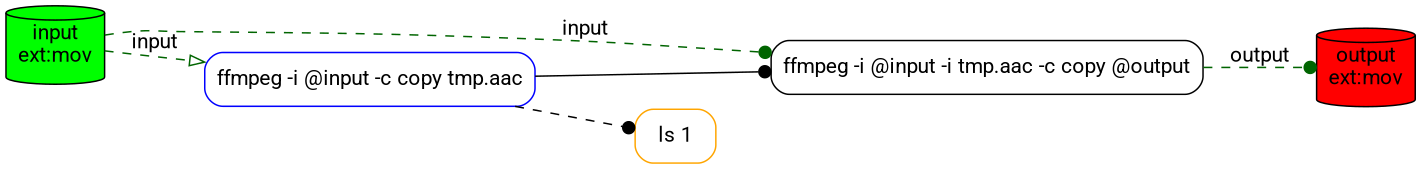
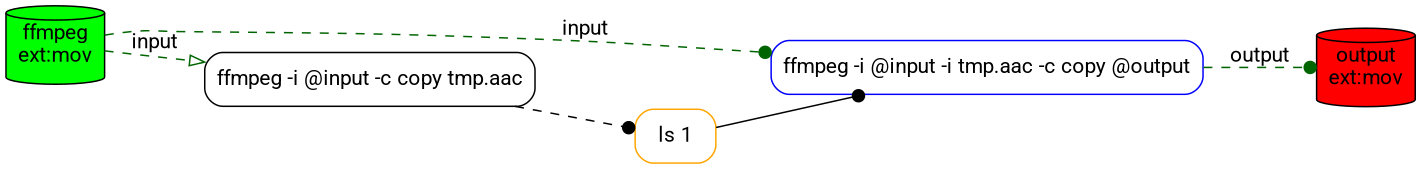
(55, 45) -> (55, 45)
(987, 67) -> (987, 67)
(647, 74) -> (784, 112)
(370, 79) -> (370, 79)
